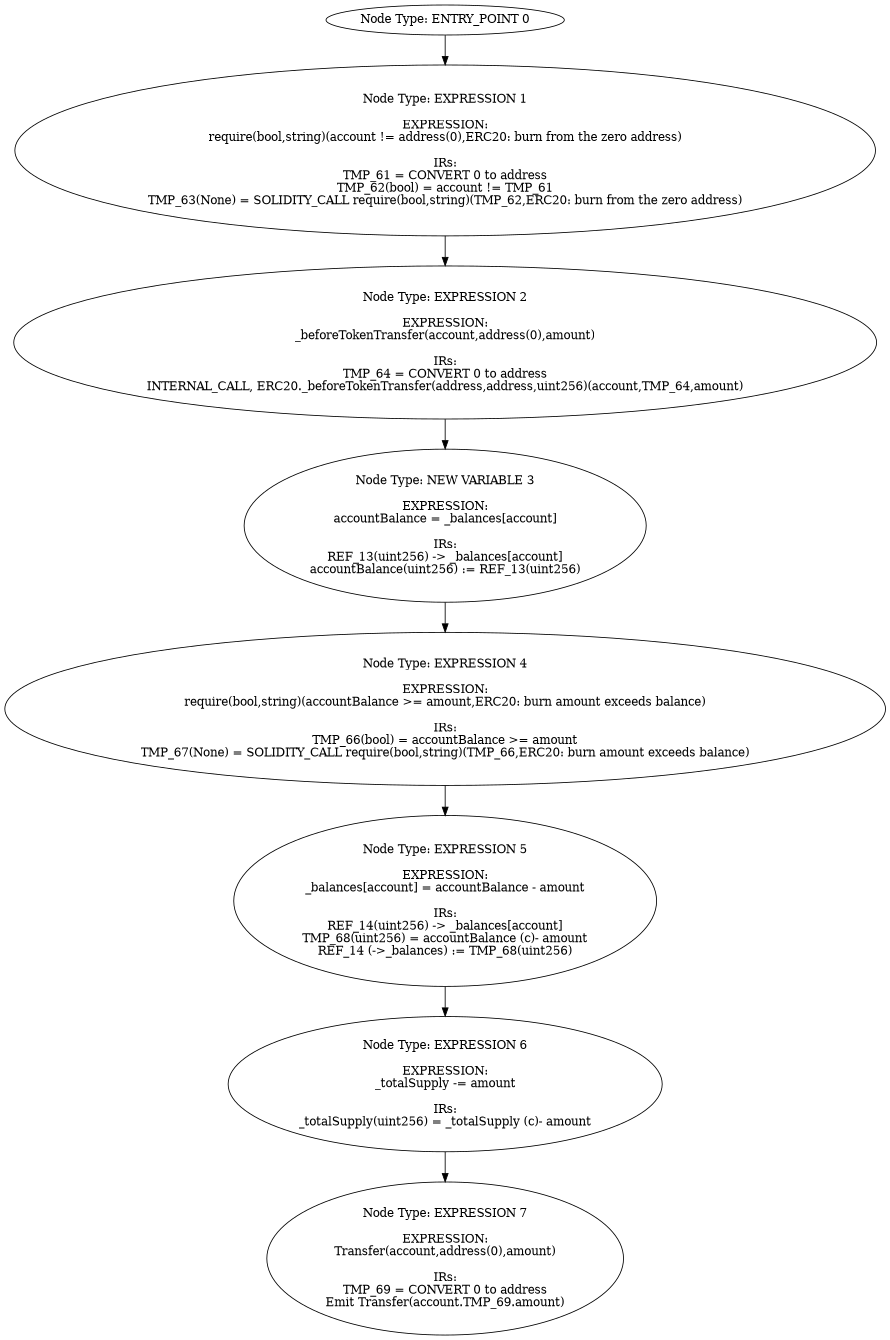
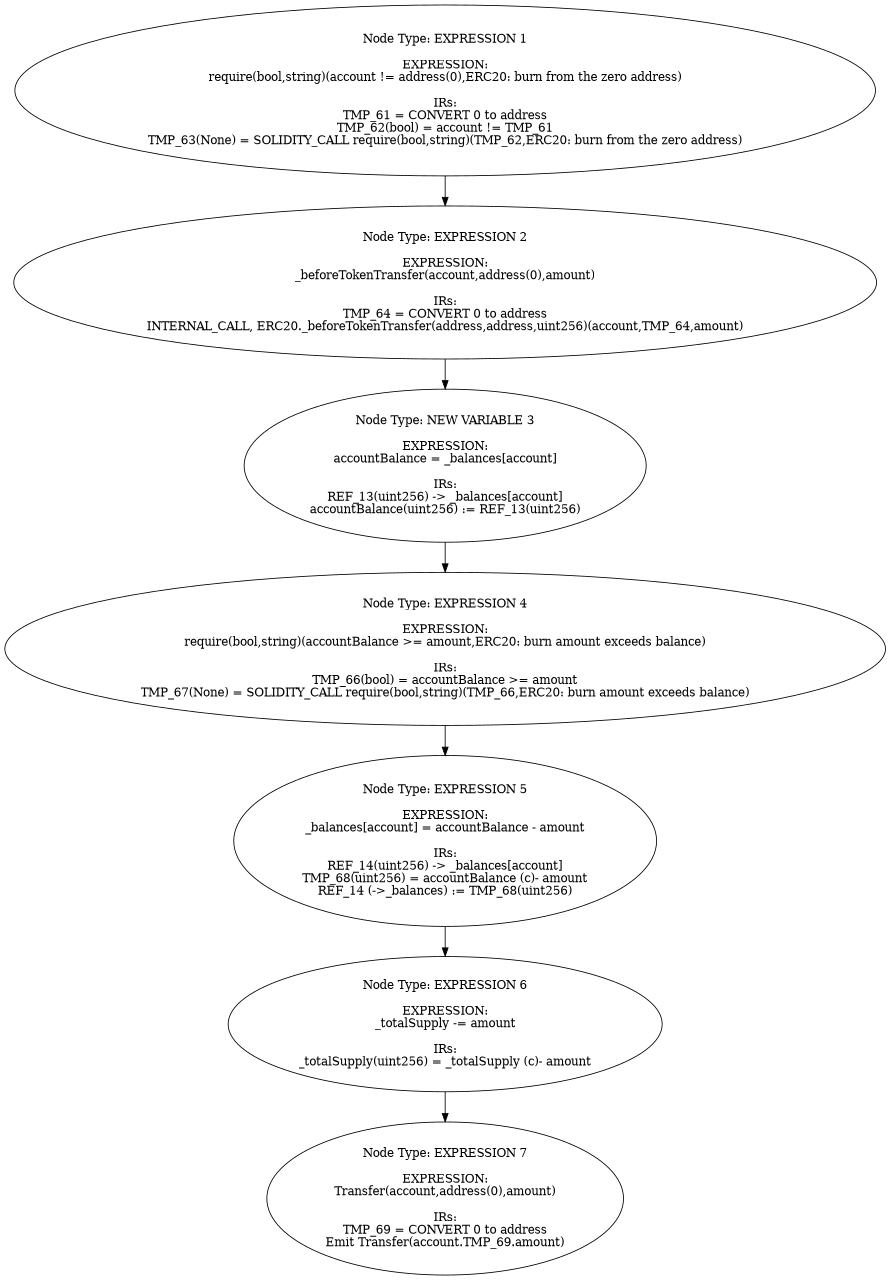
(445, 20) -> none
